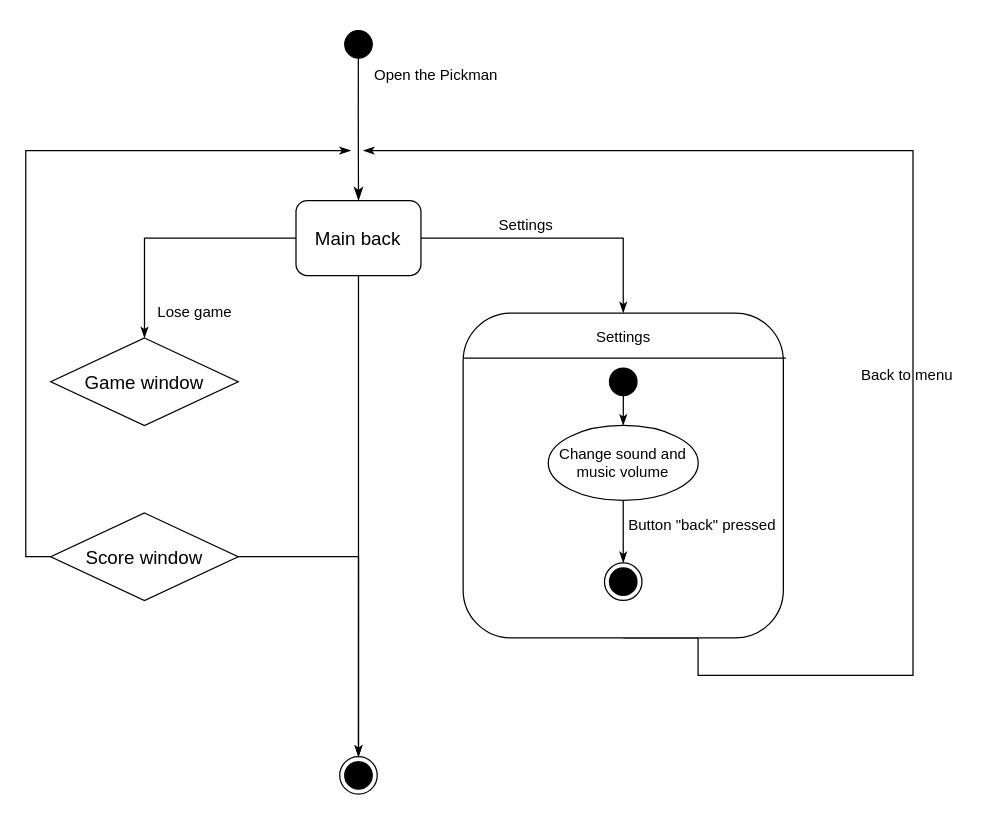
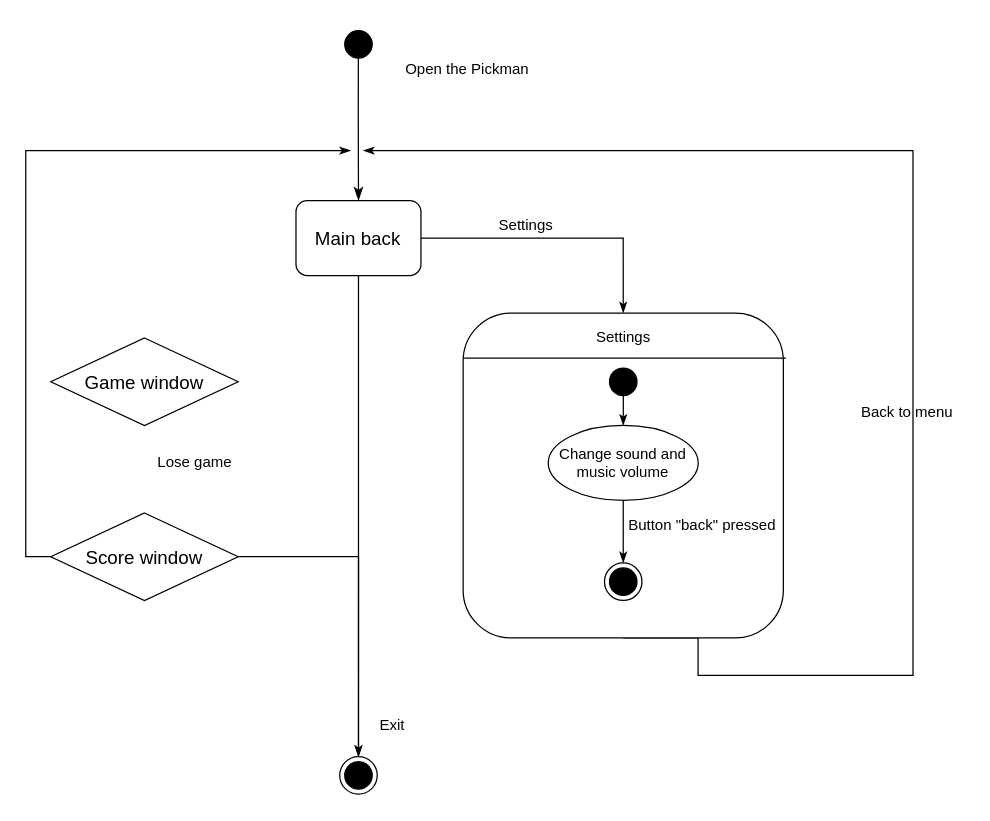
(436, 76) -> (467, 69)
(174, 238) -> none
(194, 313) -> (194, 463)
(907, 376) -> (907, 413)
none -> (392, 726)
